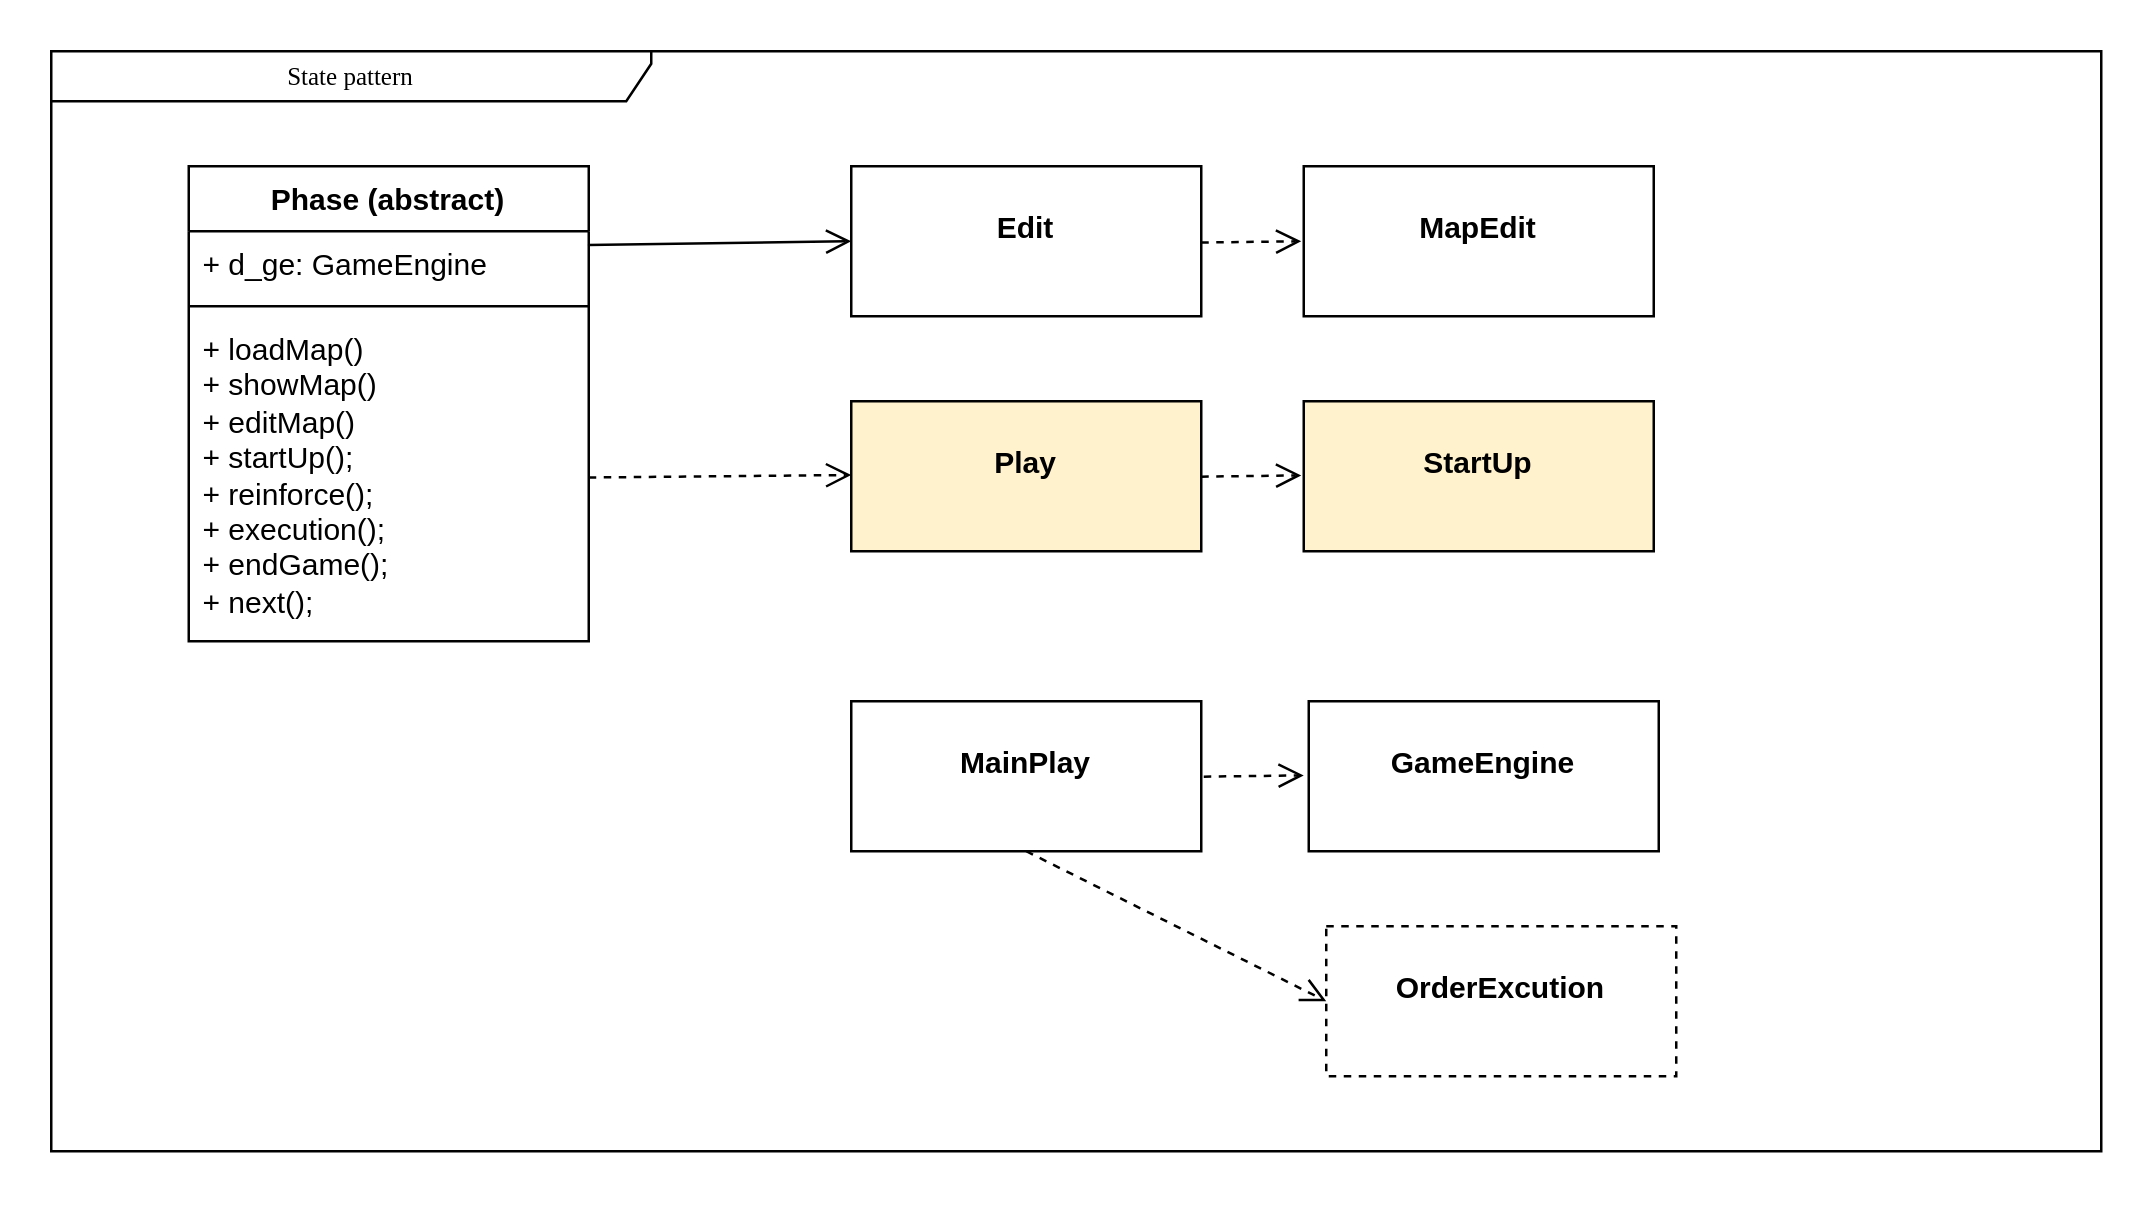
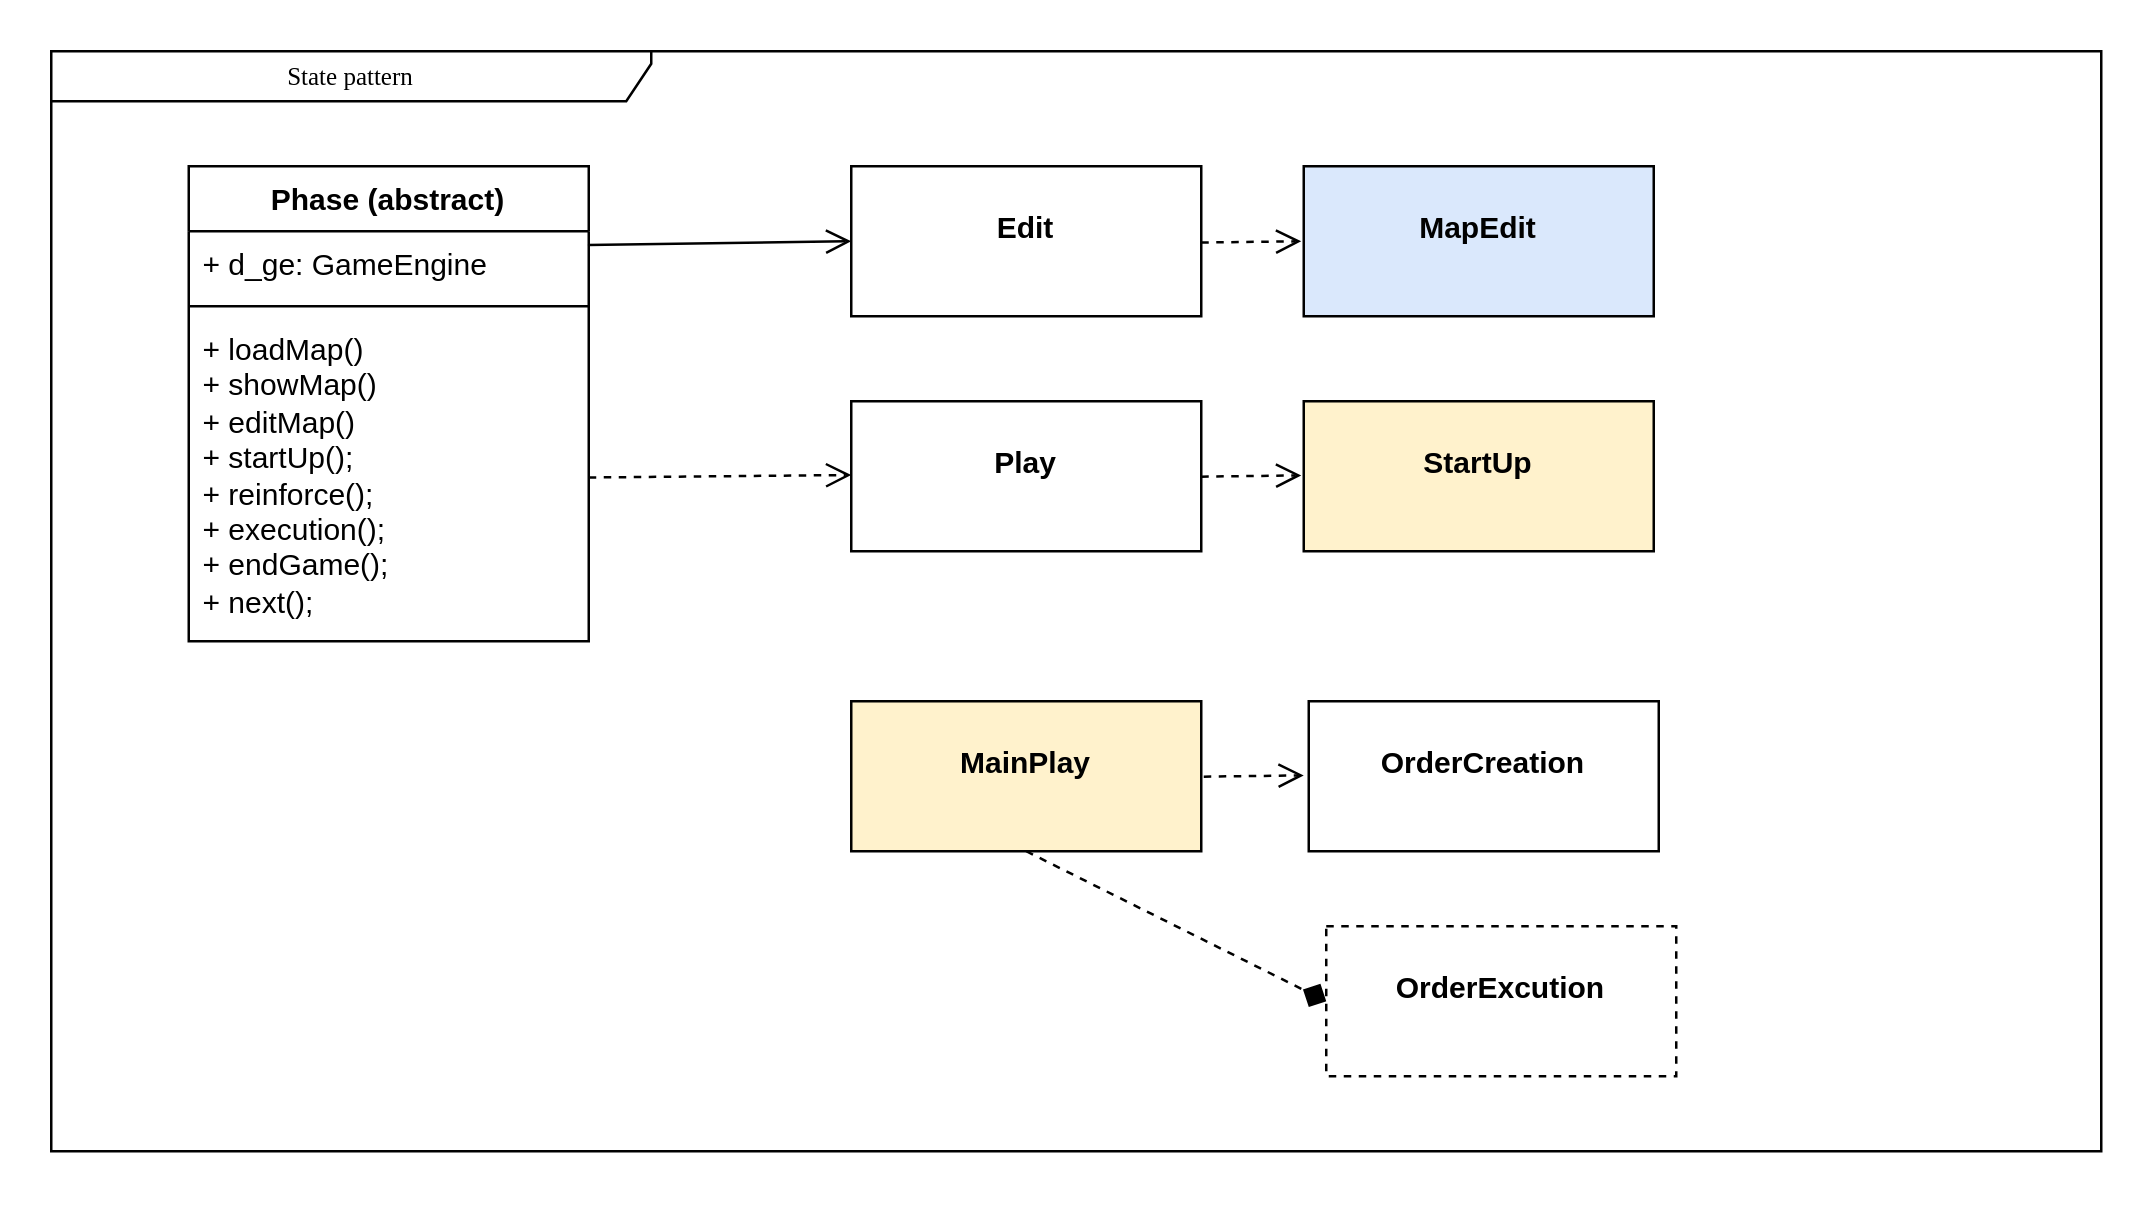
(1479, 241) -> (1479, 241)
(1026, 476) -> (1026, 476)
(1389, 719) -> (1414, 719)
(1026, 776) -> (1026, 776)
(1310, 993) -> (1303, 990)
